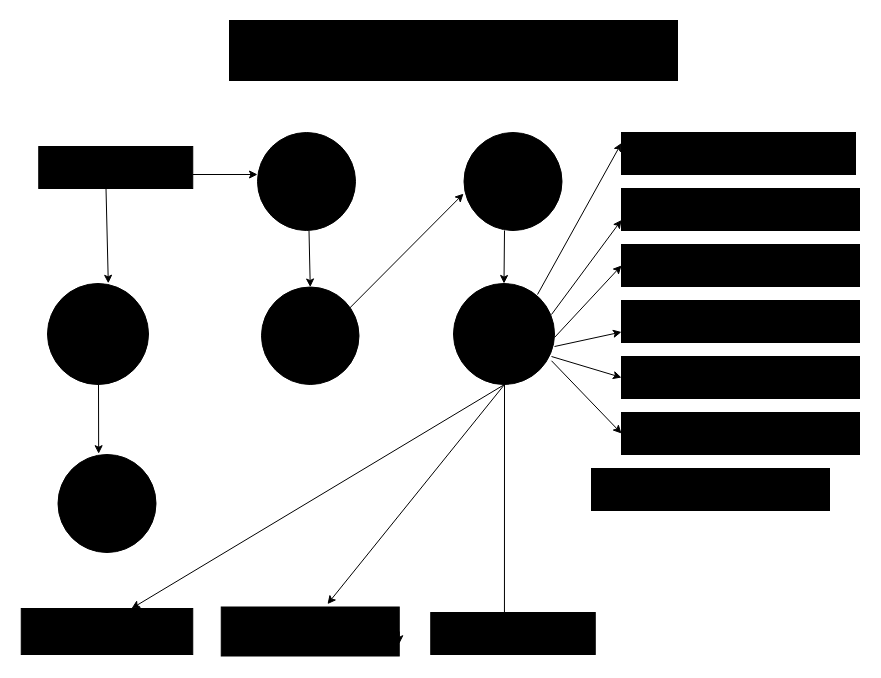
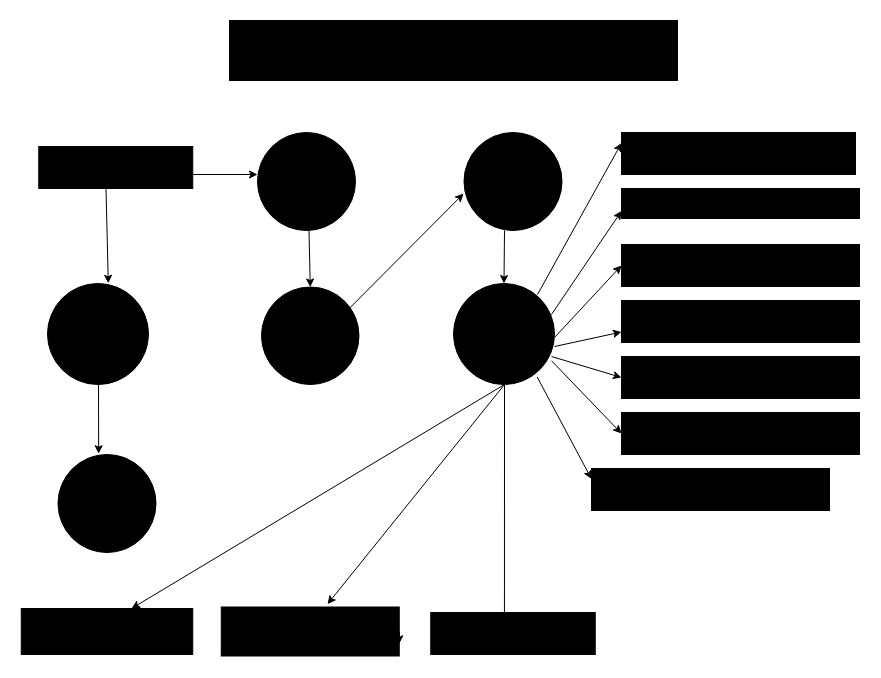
(741, 210) -> (741, 204)
none -> (563, 425)
